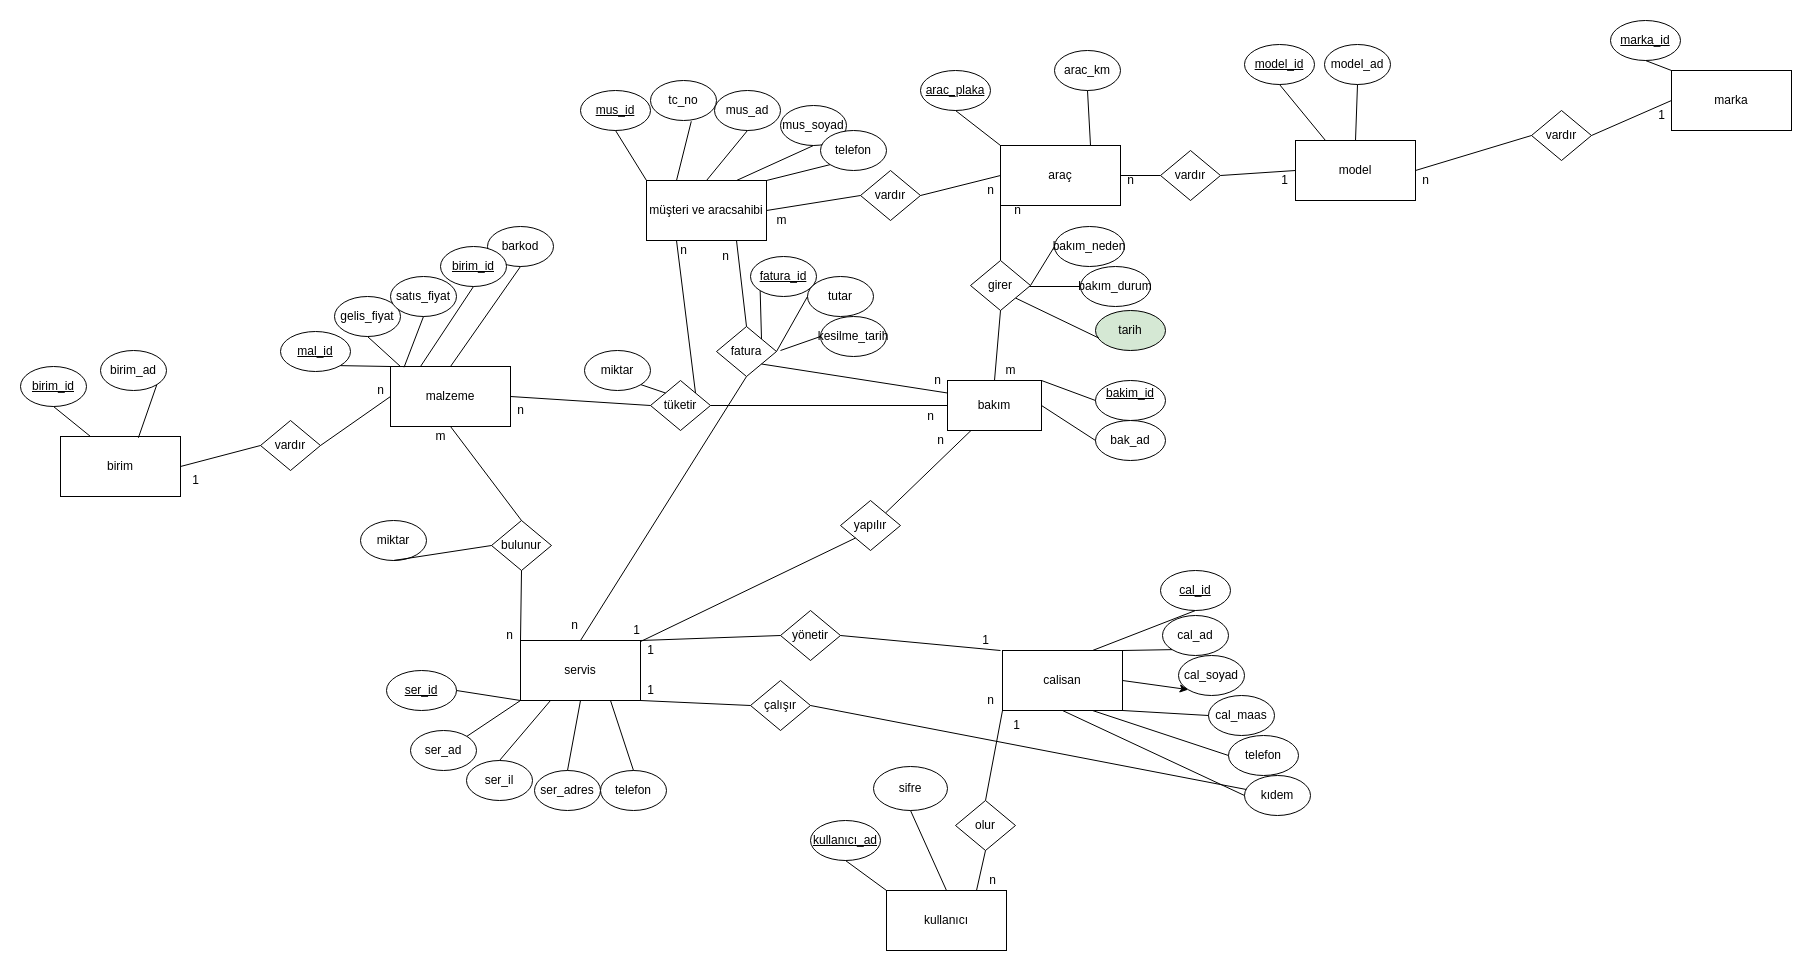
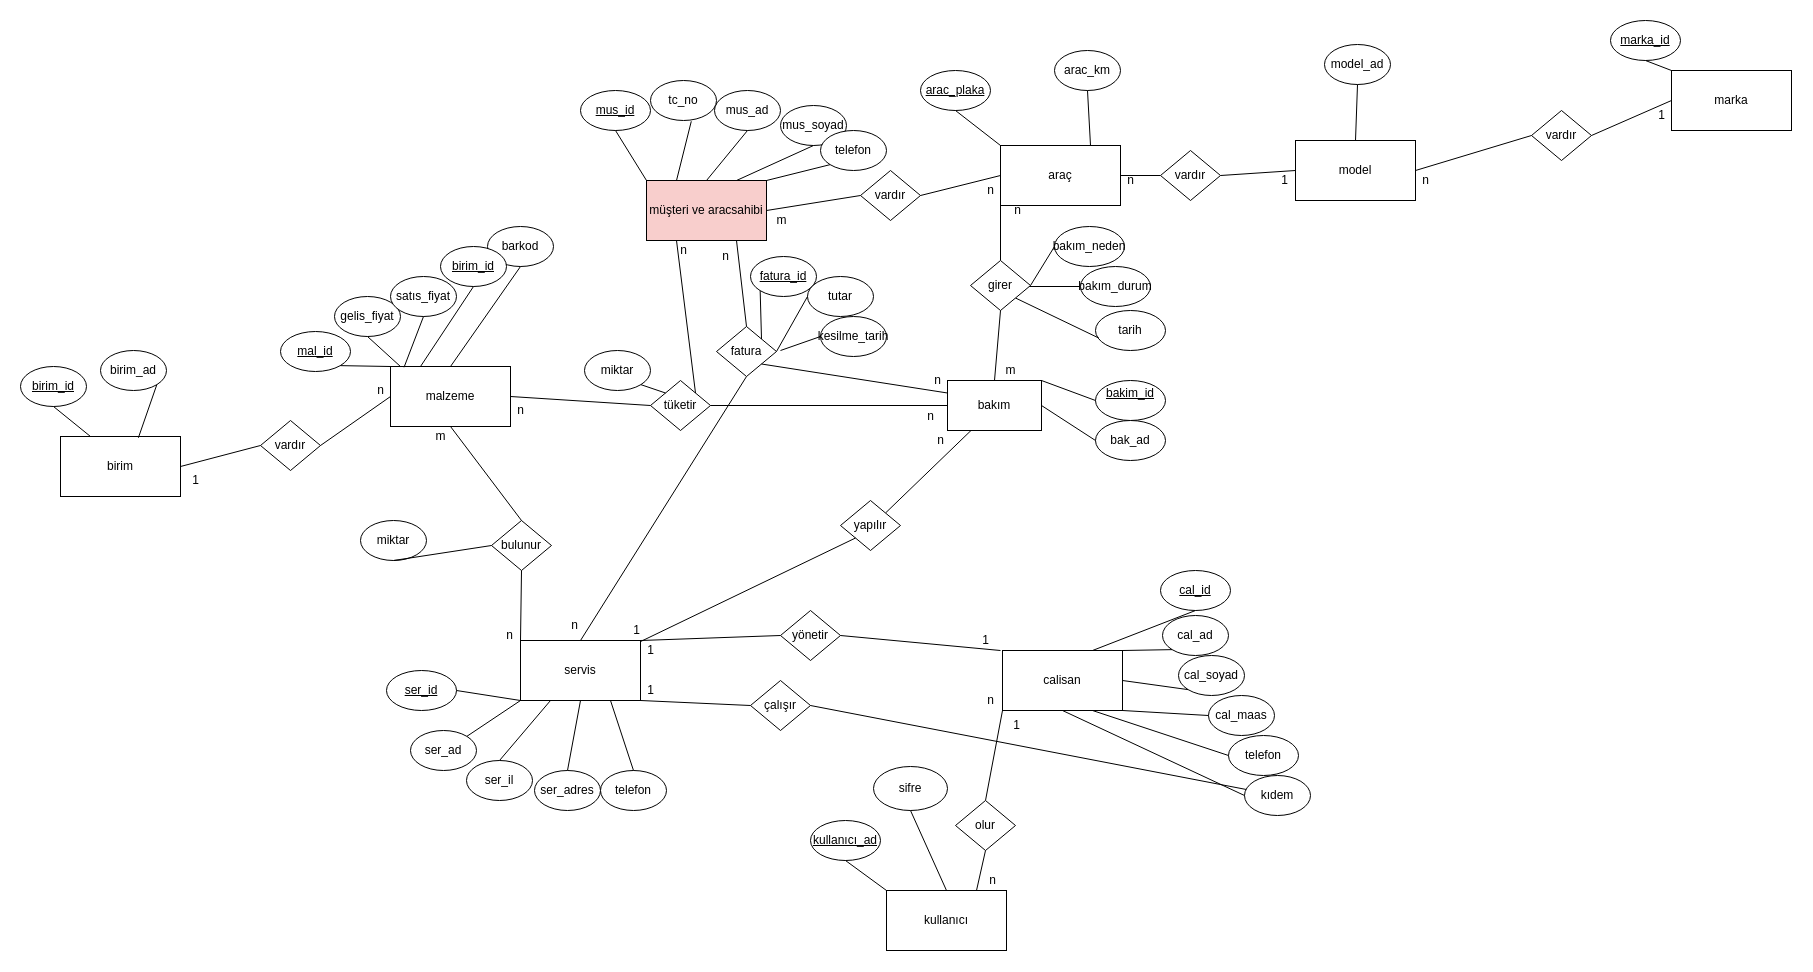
(1280, 65) -> none
(1303, 113) -> none
(707, 211) -> (707, 211)
(1131, 331) -> (1131, 331)
(1180, 688) -> (1182, 689)
